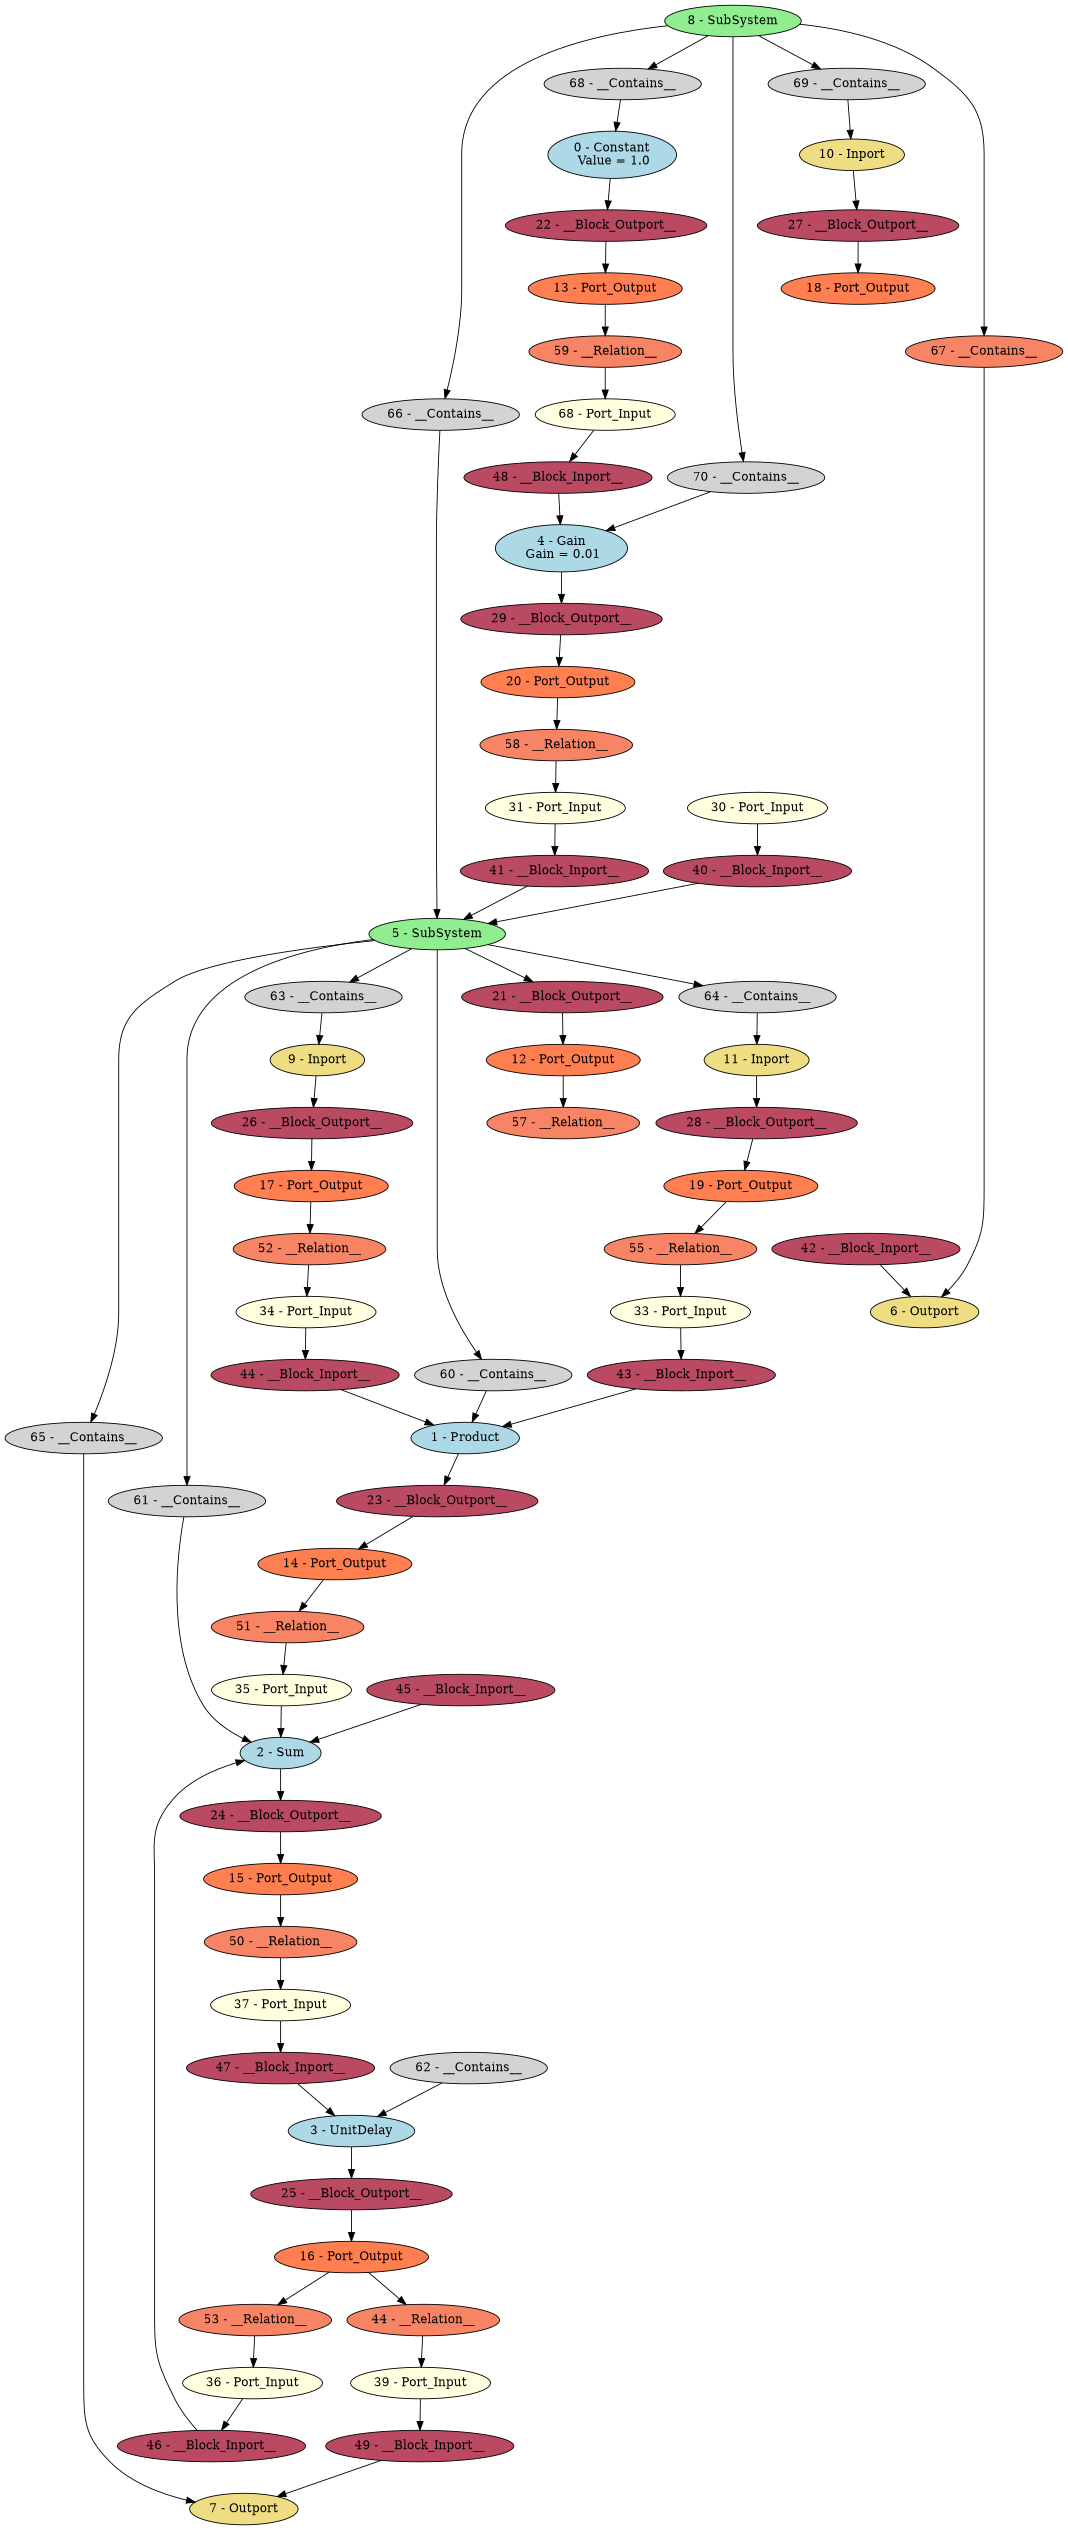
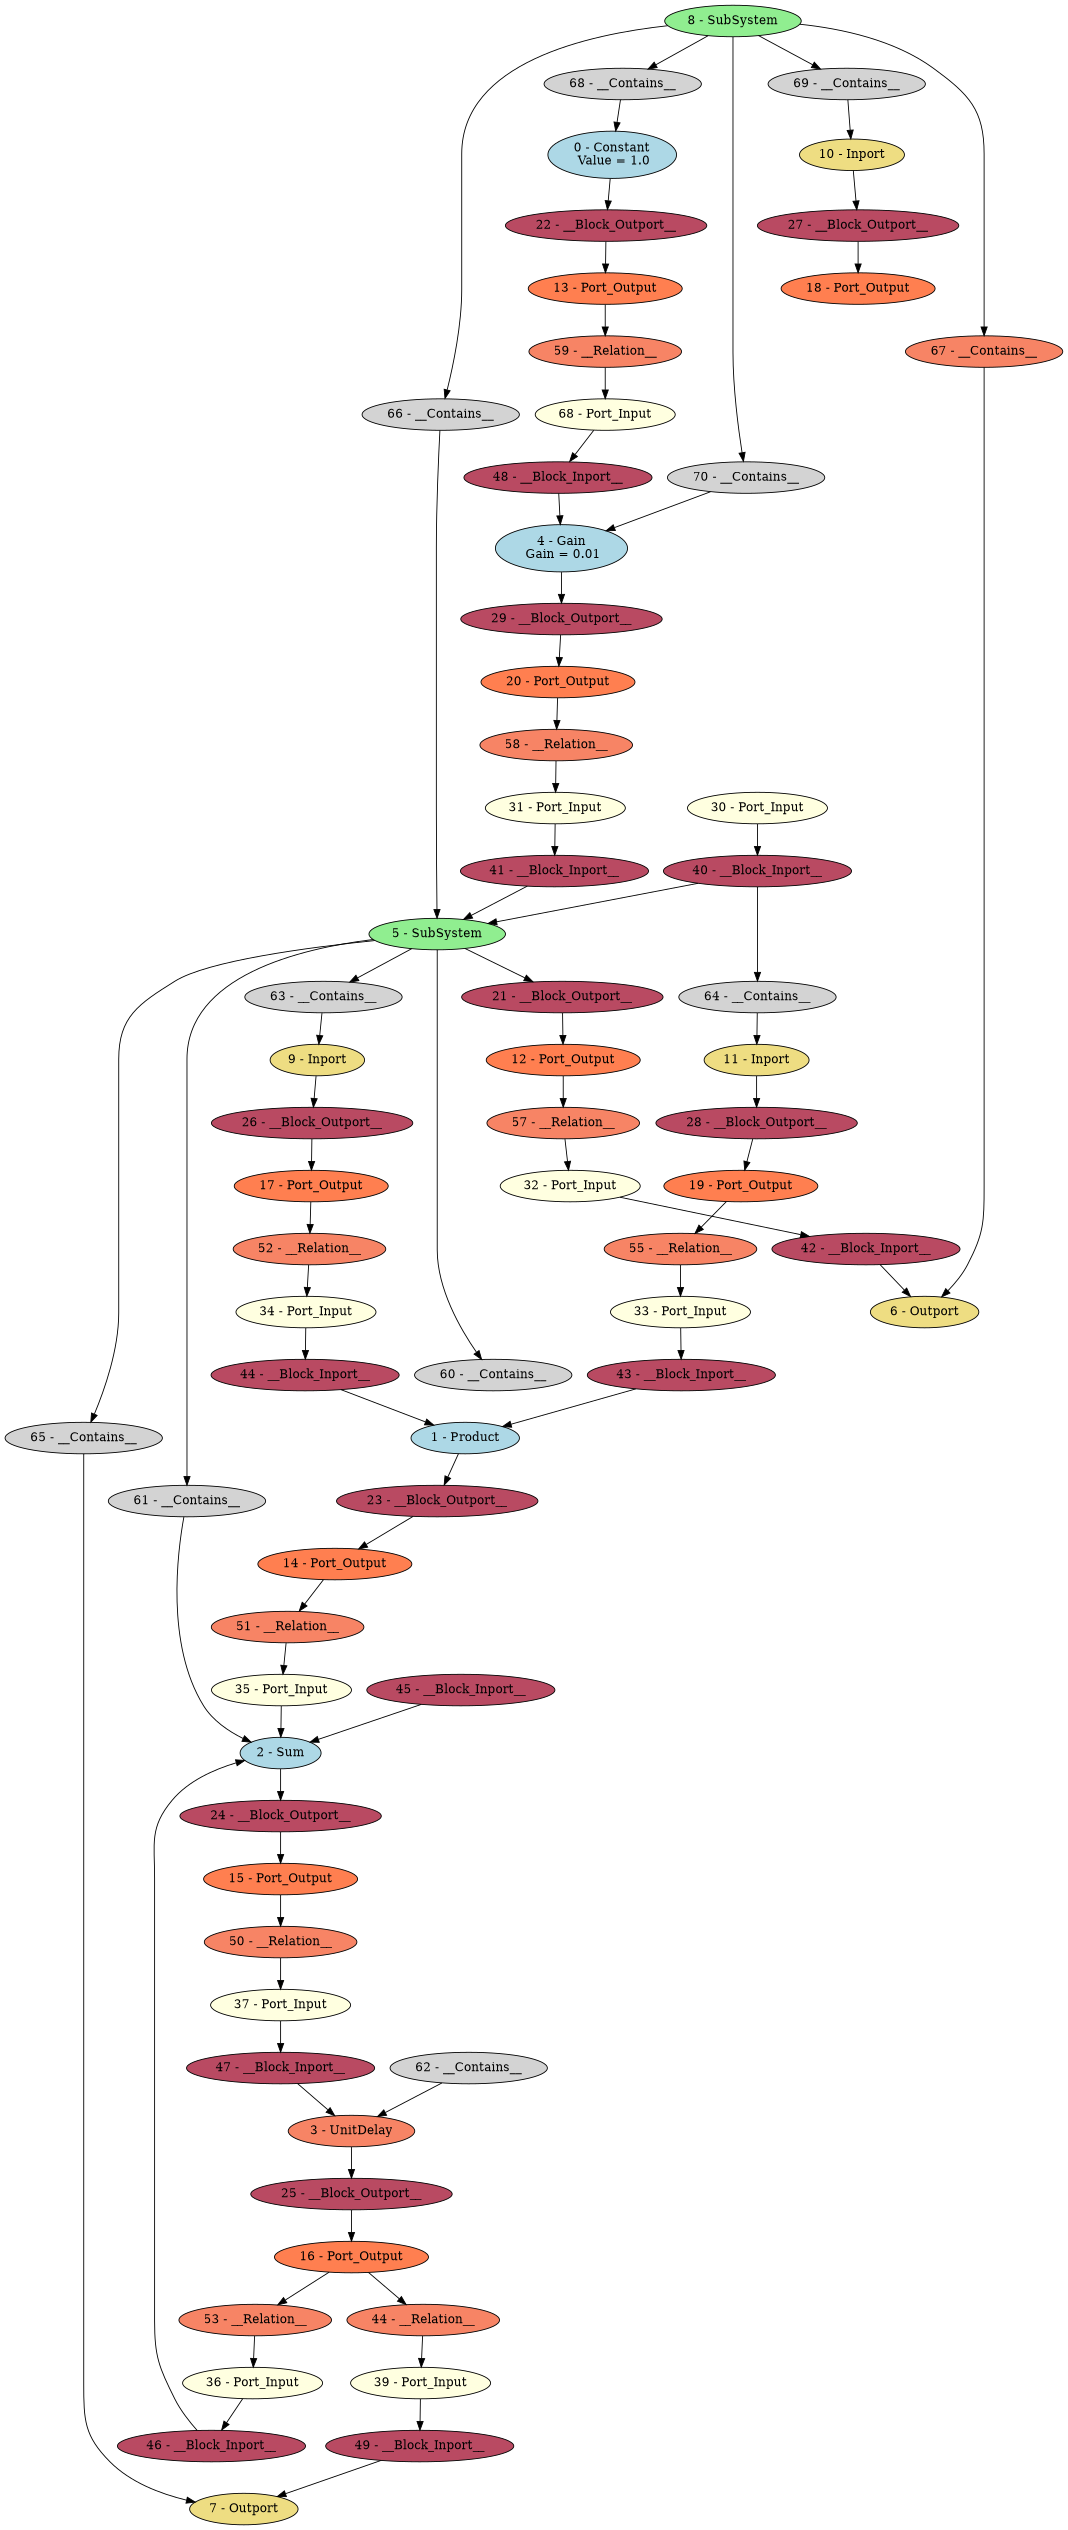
(591, 964) -> (757, 930)
none -> (570, 1186)
(481, 1402) -> none
(351, 2131) -> (351, 2131)
